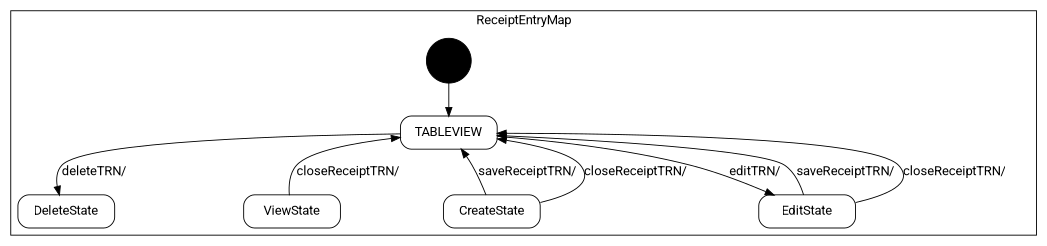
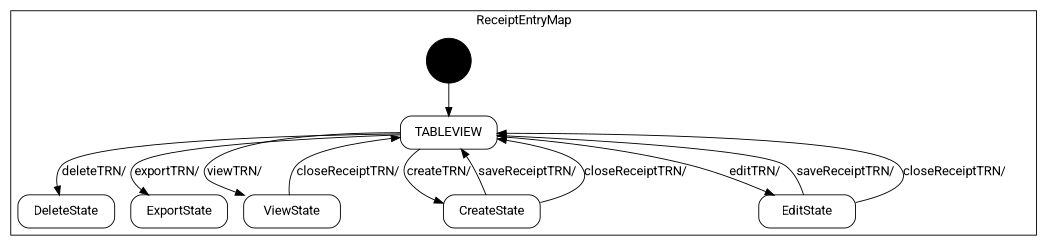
none -> (230, 152)
none -> (406, 178)
none -> (179, 211)
